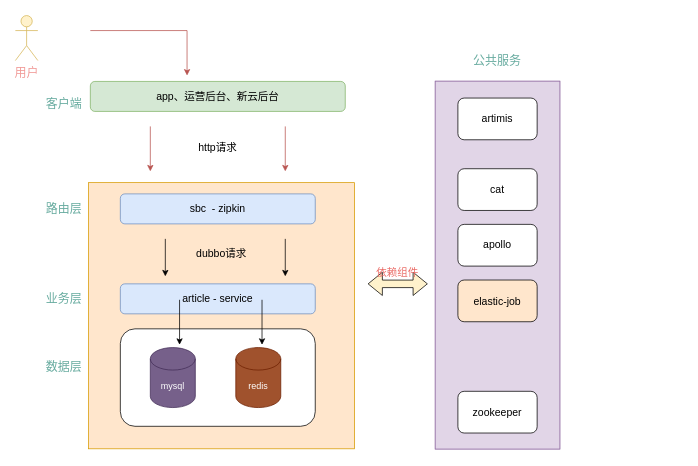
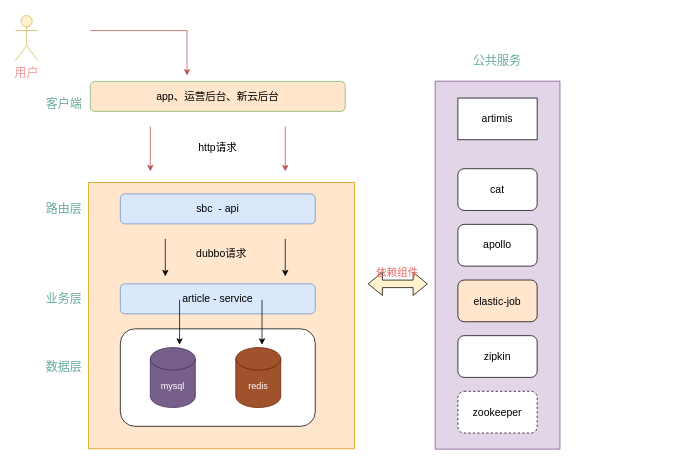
(218, 96) -> (218, 96)
(498, 119) -> (498, 119)
(218, 209) -> (218, 209)
none -> (498, 356)
(498, 412) -> (498, 412)
